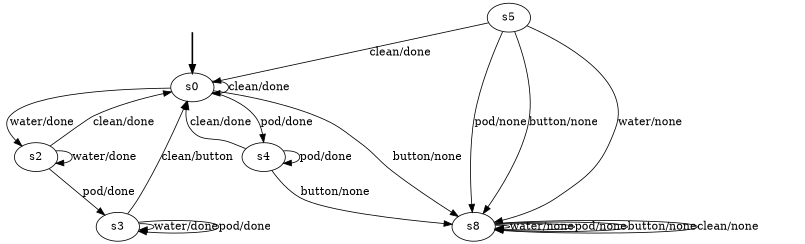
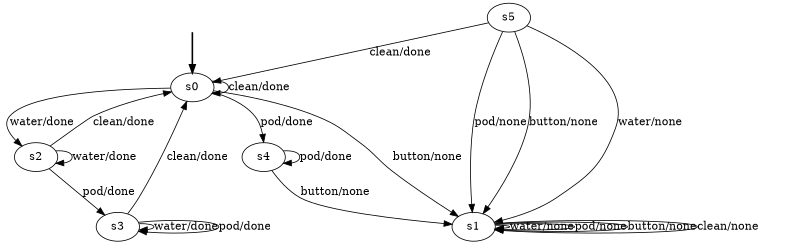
(207, 139) -> none
(198, 157) -> (198, 157)
(474, 227) -> (474, 227)
